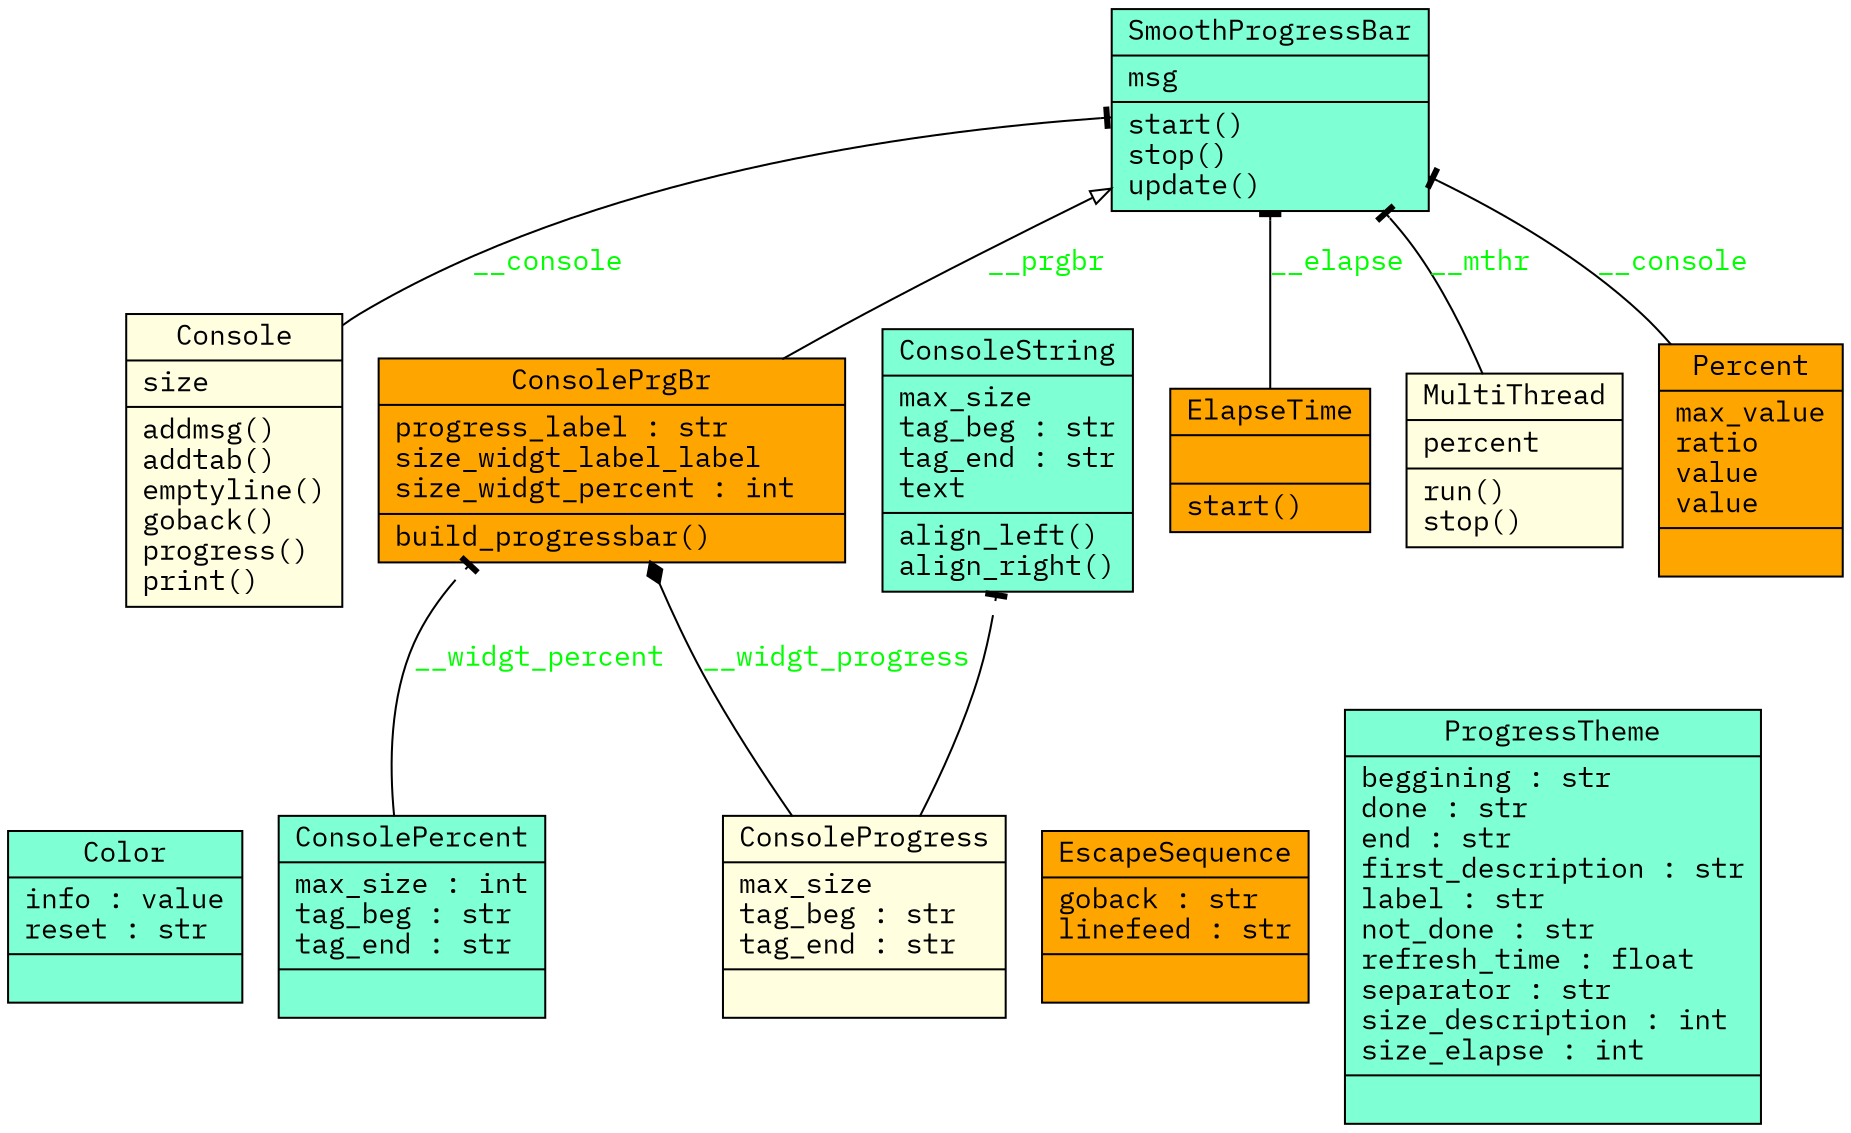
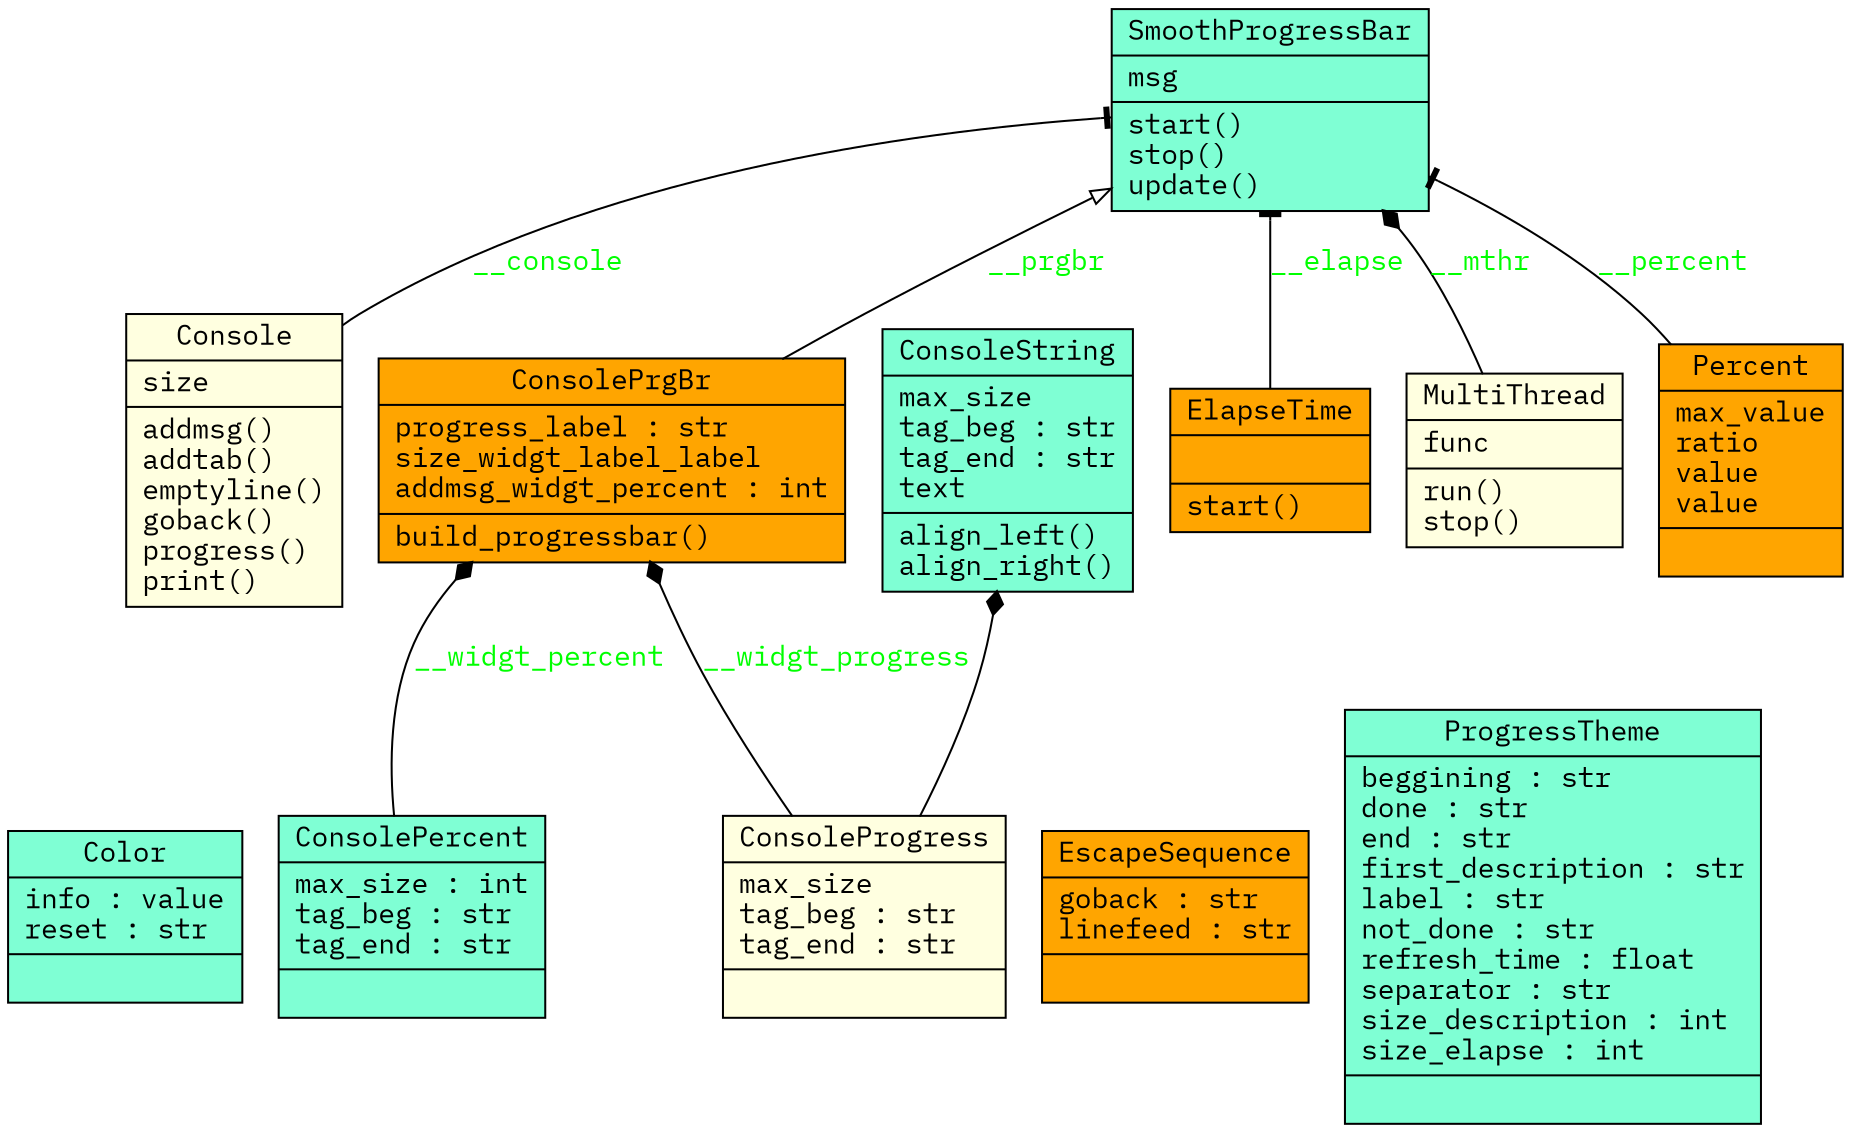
(1673, 263) -> (1673, 263)
(1443, 292) -> (1443, 292)
(1481, 443) -> (1457, 443)
(596, 489) -> (612, 489)
(399, 691) -> (399, 691)
(964, 719) -> (964, 719)
